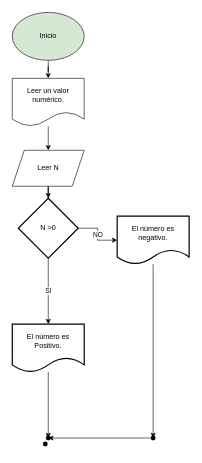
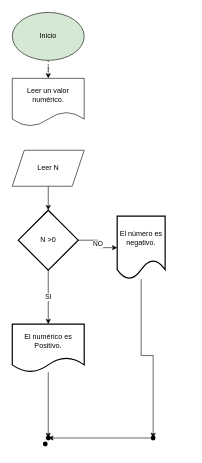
(48, 71) -> (48, 71)
(48, 144) -> none
(48, 228) -> (48, 240)
(153, 240) -> (141, 248)
(48, 341) -> (48, 341)
